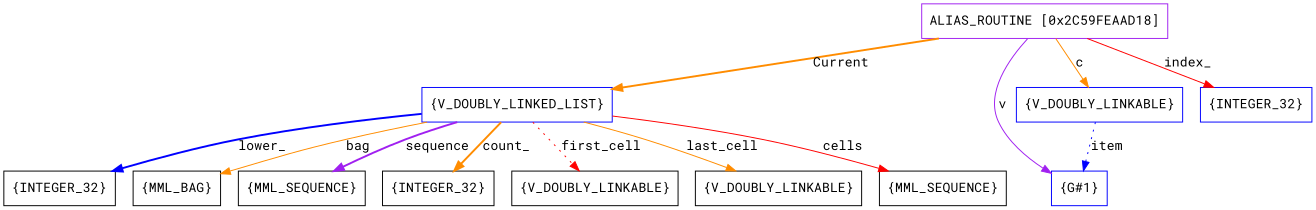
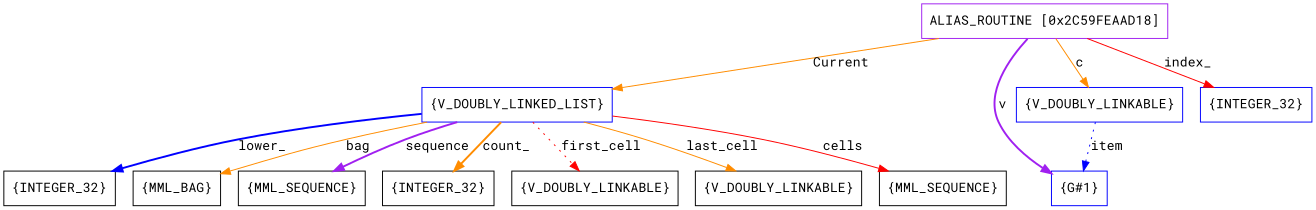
(781, 63) -> (781, 63)
(995, 108) -> (995, 108)
